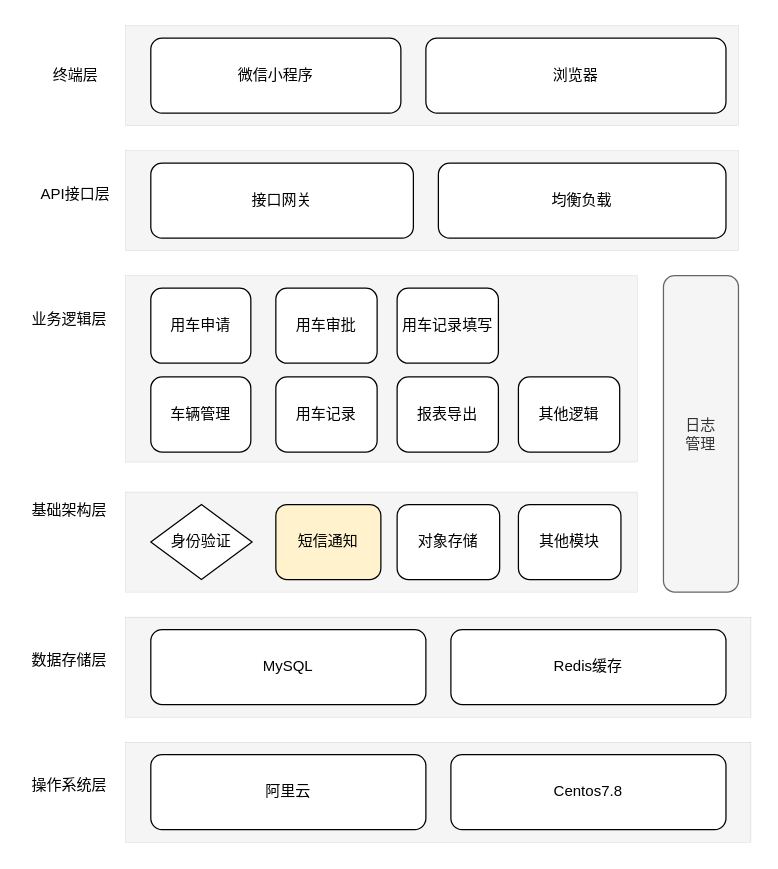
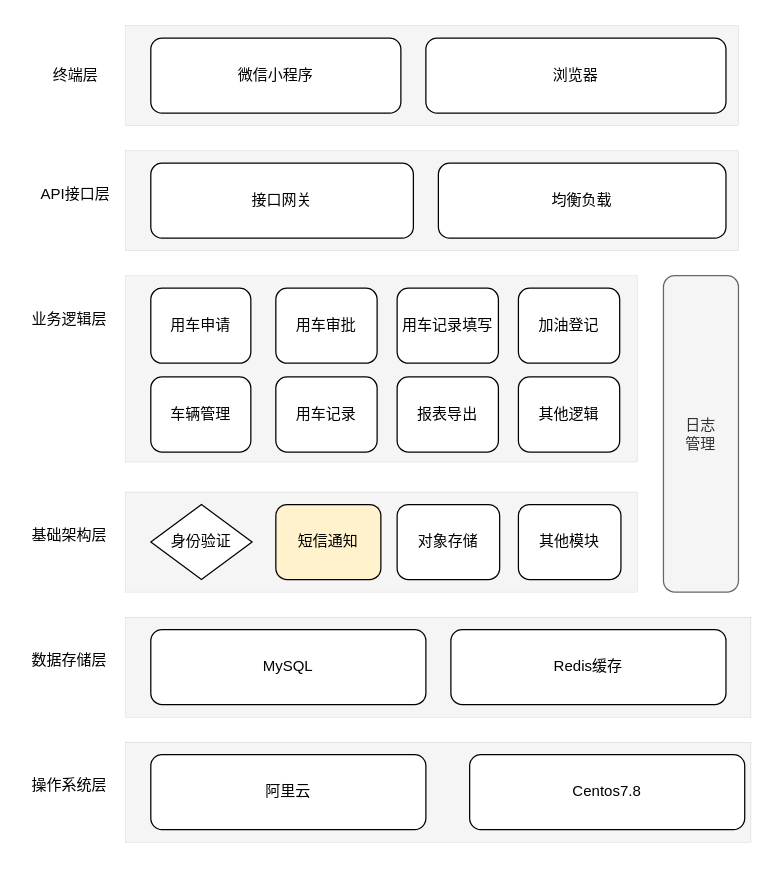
none -> (569, 326)
(69, 511) -> (69, 536)
(588, 792) -> (607, 792)
